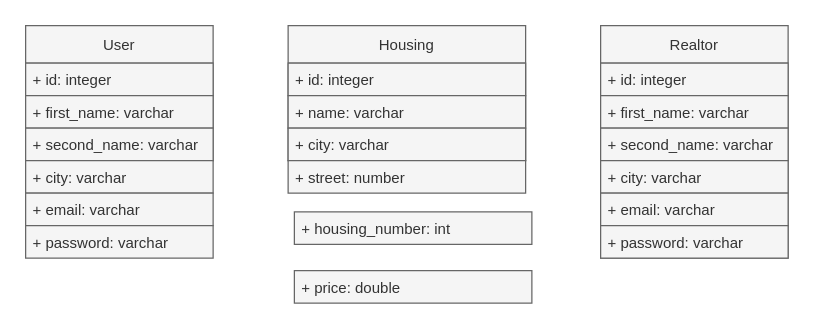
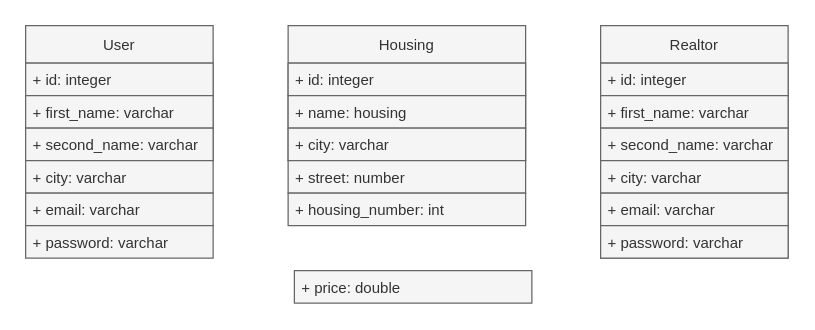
(352, 113) -> (350, 113)
(413, 228) -> (407, 209)
